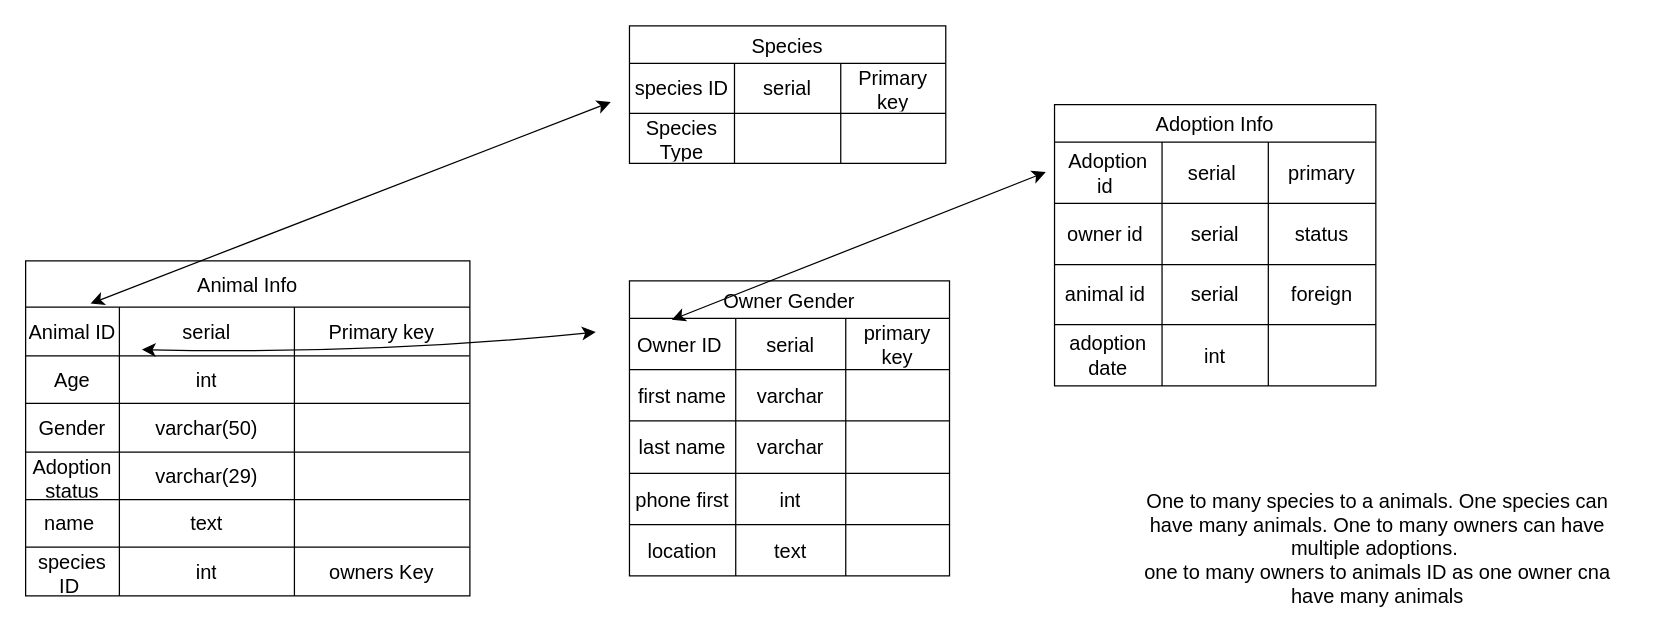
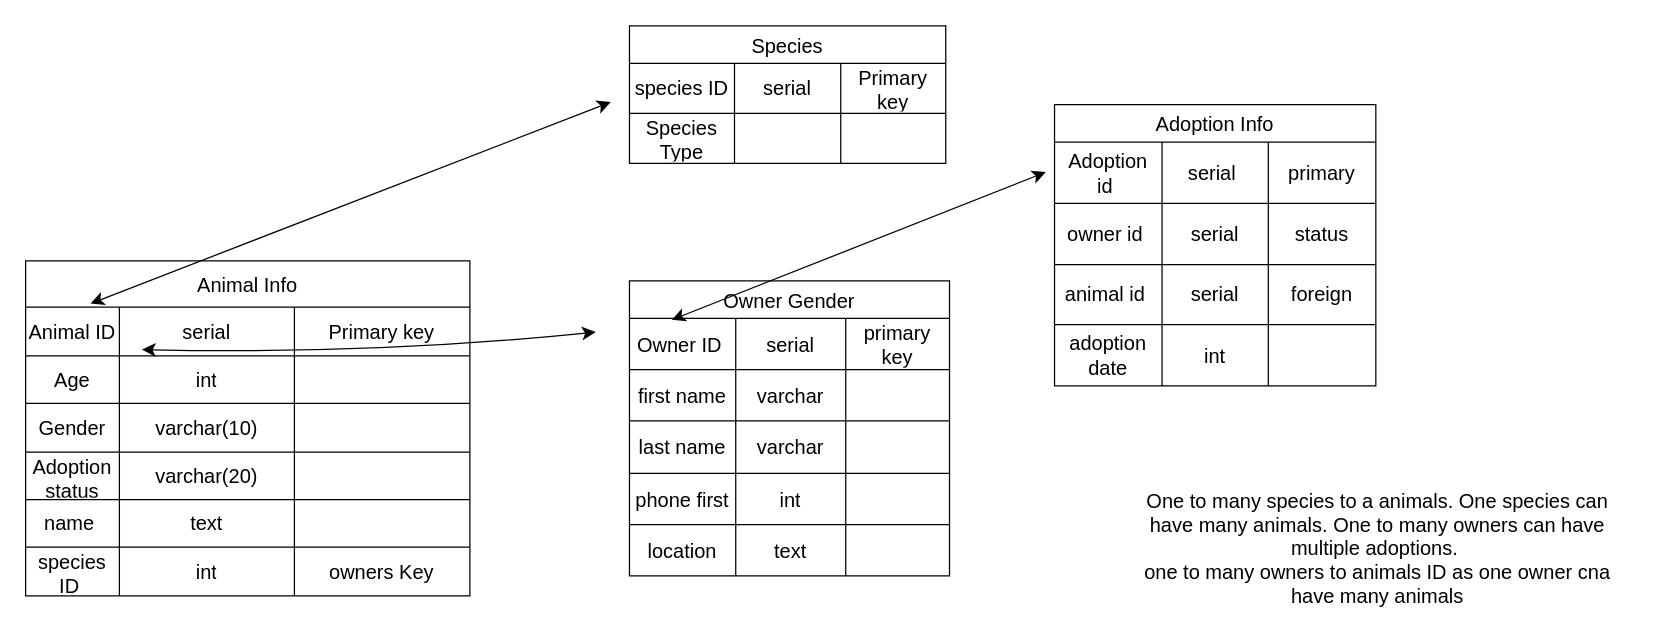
(207, 428) -> (207, 428)
(207, 476) -> (207, 476)
